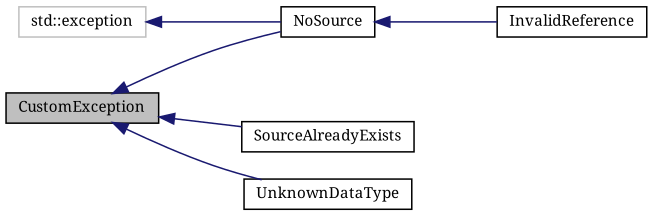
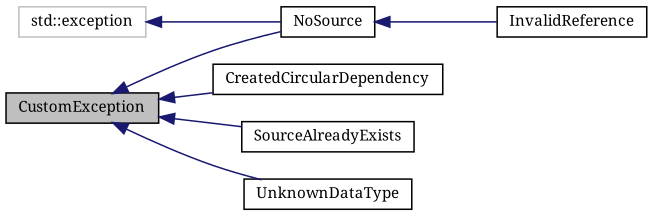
none -> (328, 79)
